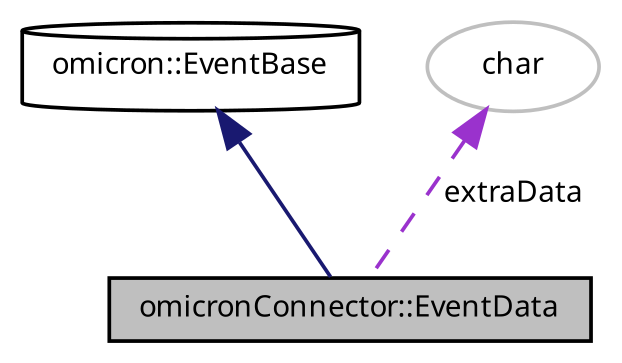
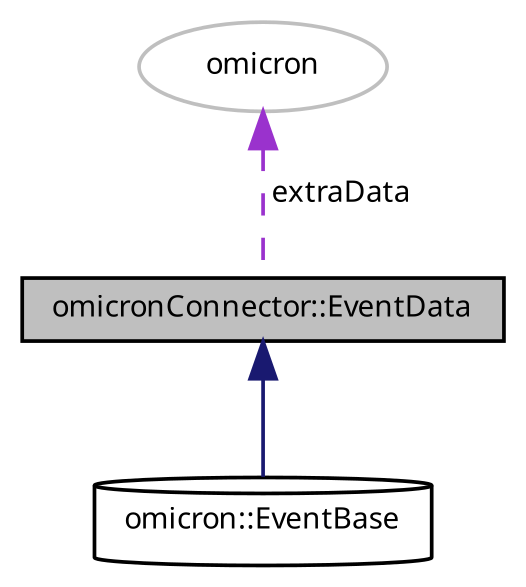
(513, 67) -> (263, 67)
(285, 210) -> (263, 428)
